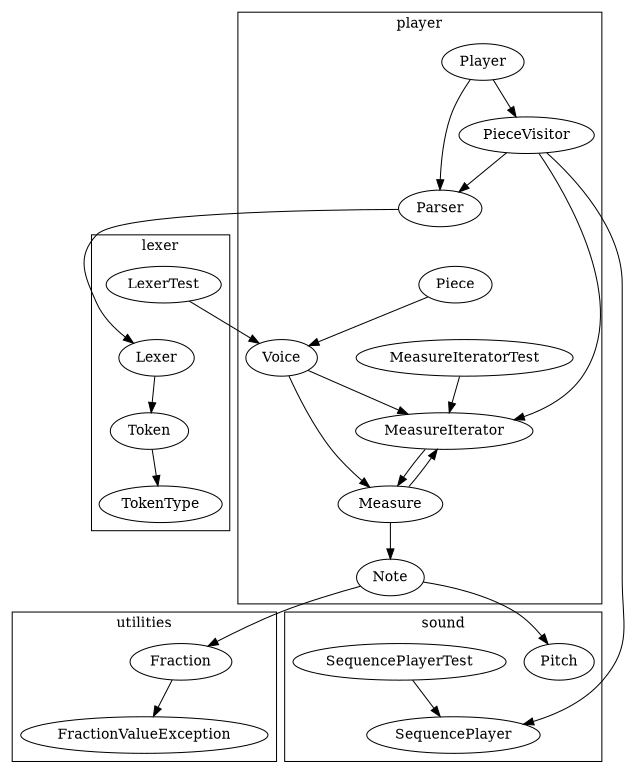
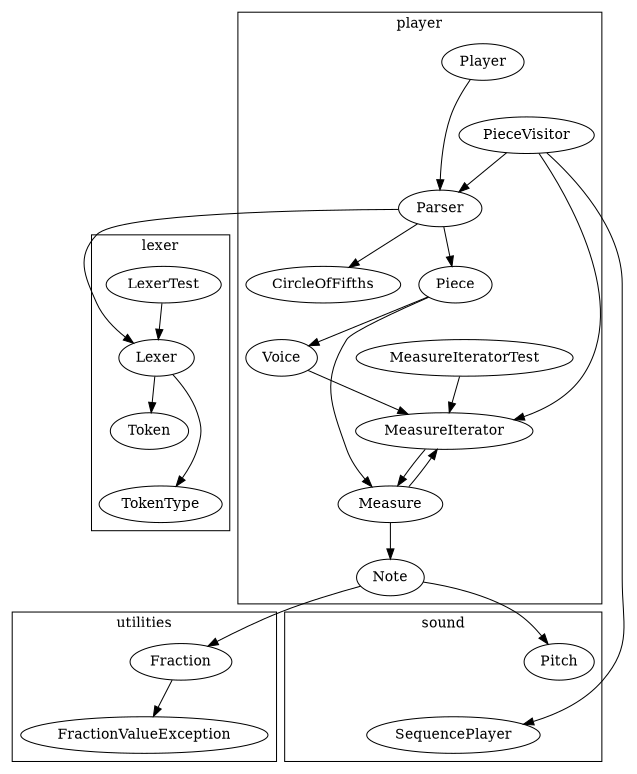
(502, 94) -> none
none -> (447, 242)
none -> (323, 285)
(220, 320) -> (161, 316)
(319, 432) -> (334, 366)
(154, 463) -> (200, 424)
(400, 662) -> none
